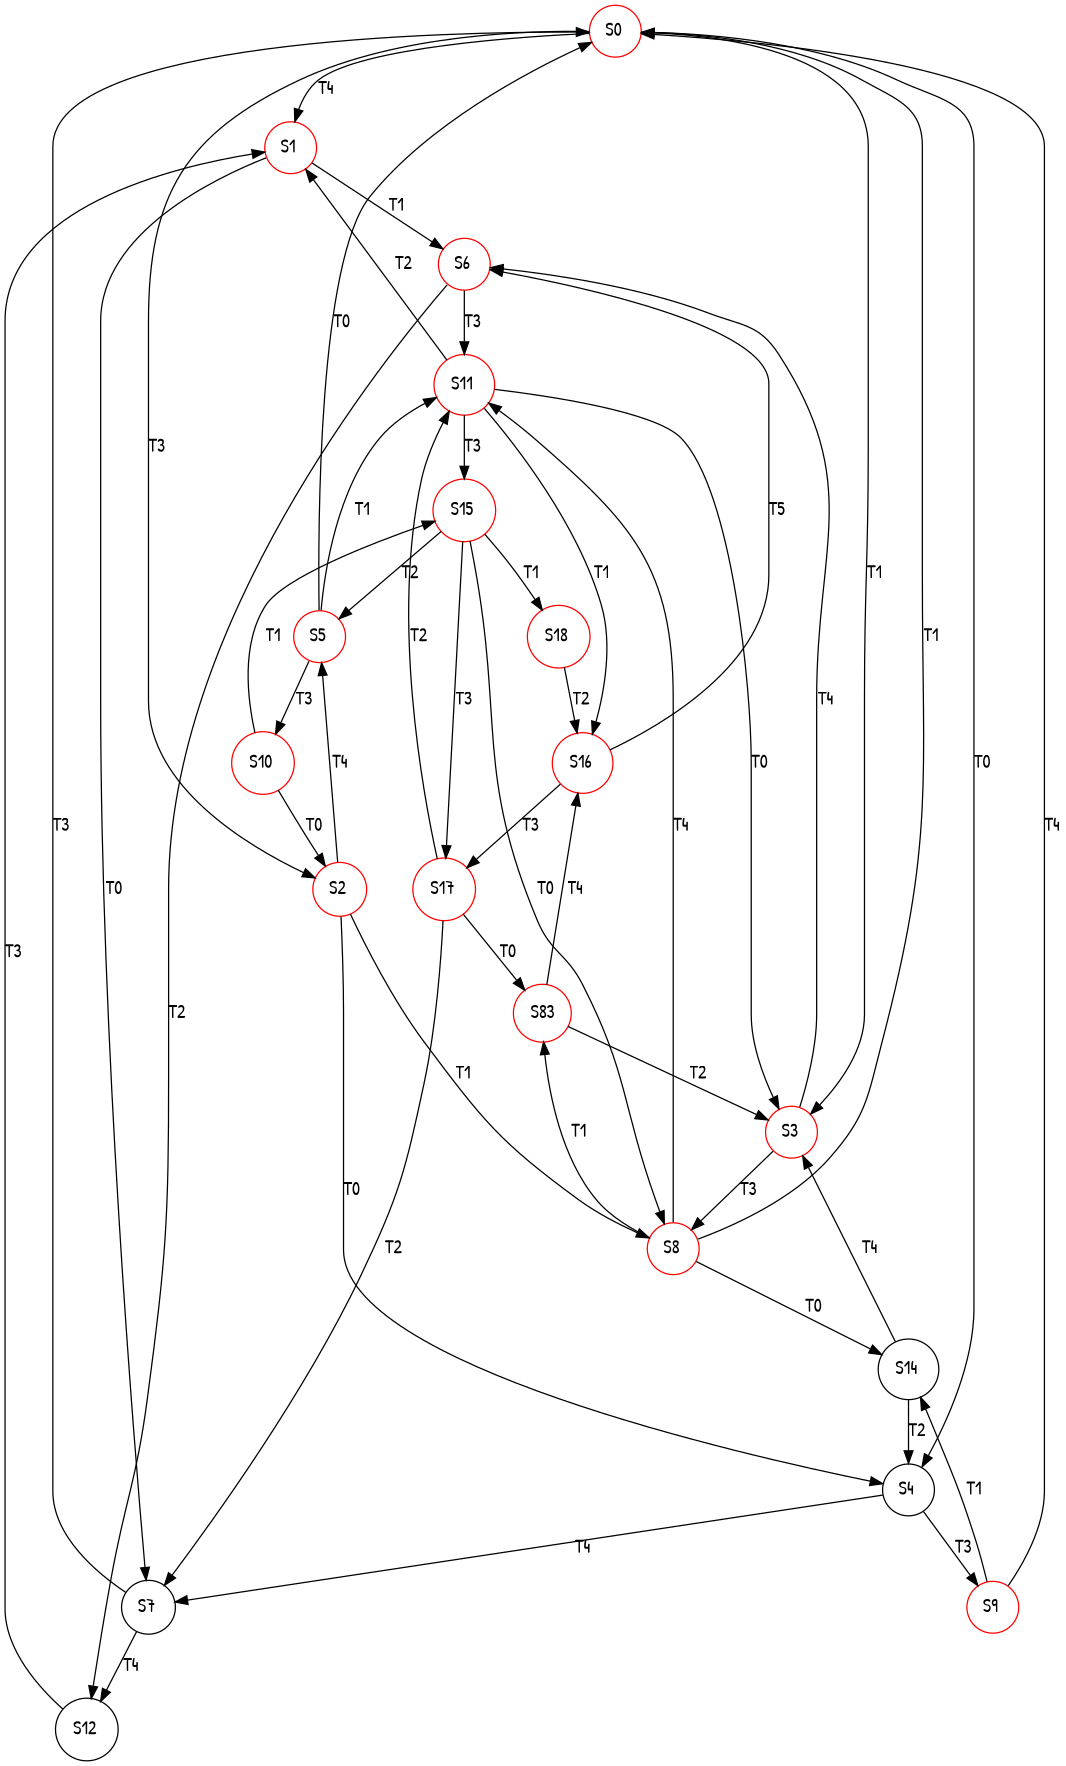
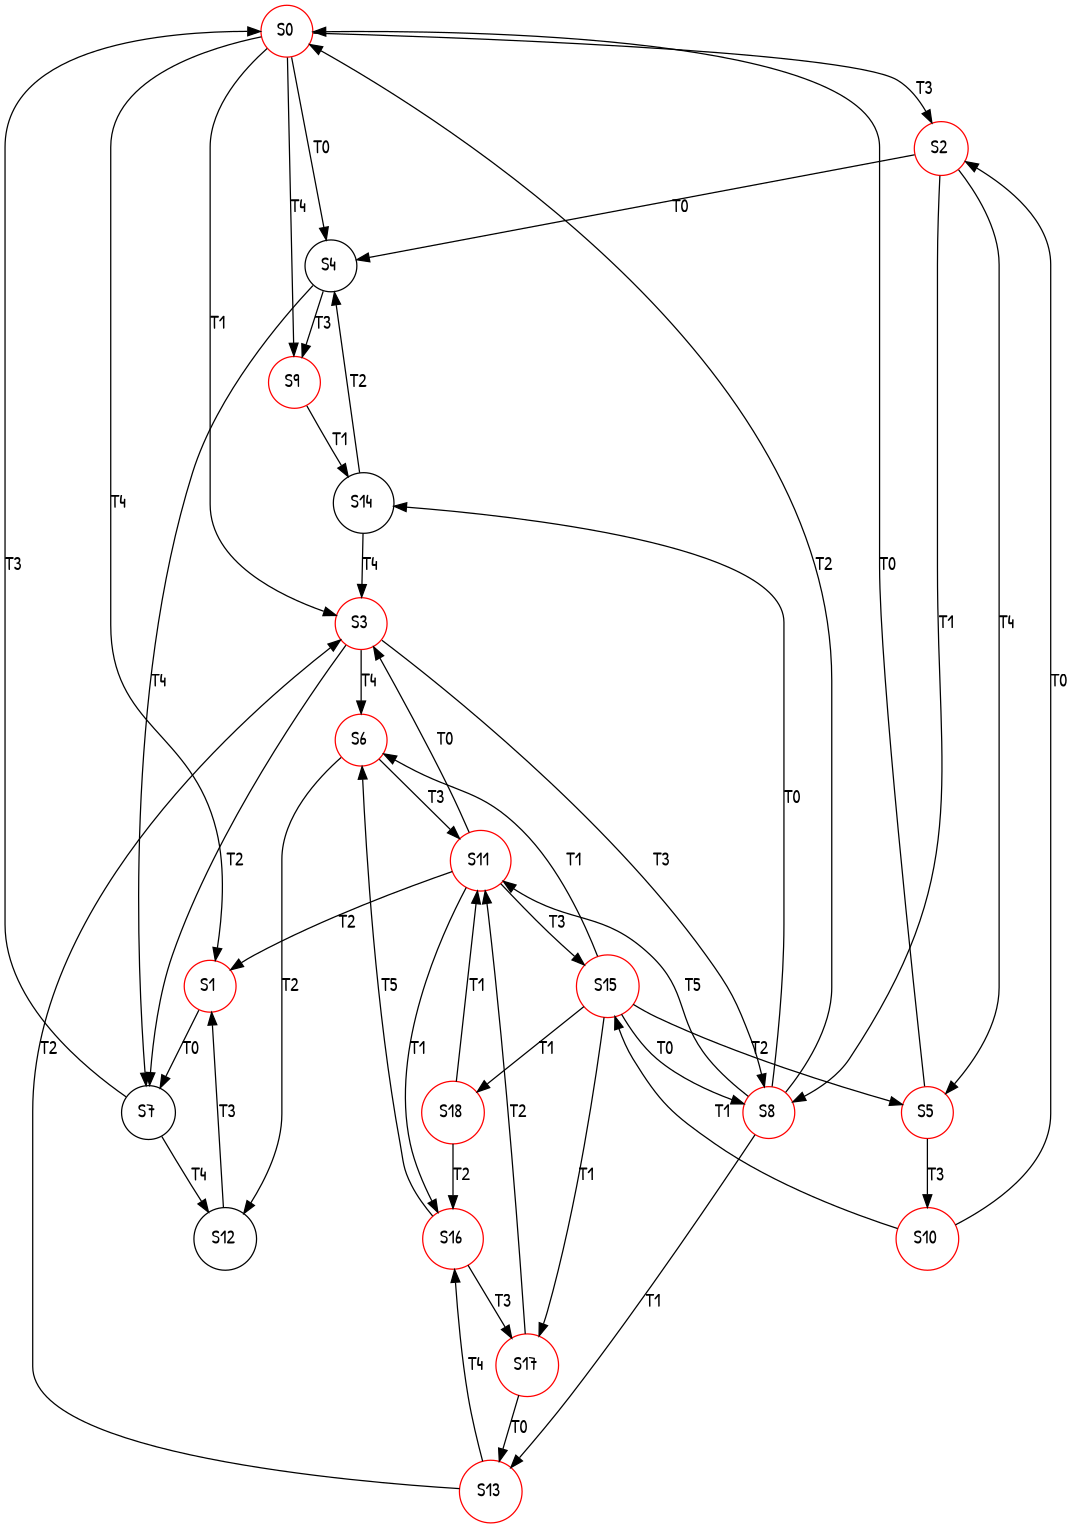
(375, 204) -> (523, 831)
(348, 493) -> (466, 993)
(932, 637) -> (824, 565)
(1044, 659) -> (291, 200)
(464, 700) -> (587, 1176)
(681, 826) -> (693, 986)
(542, 1013) -> (491, 1492)
(363, 1270) -> (226, 836)
